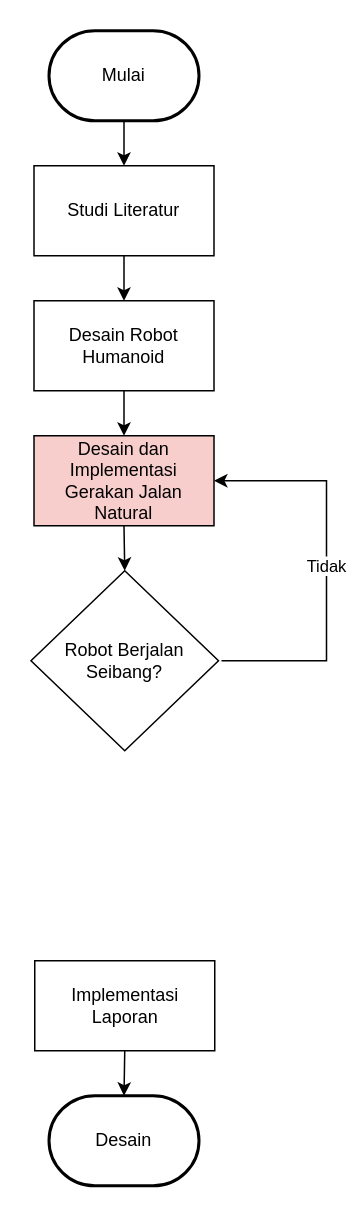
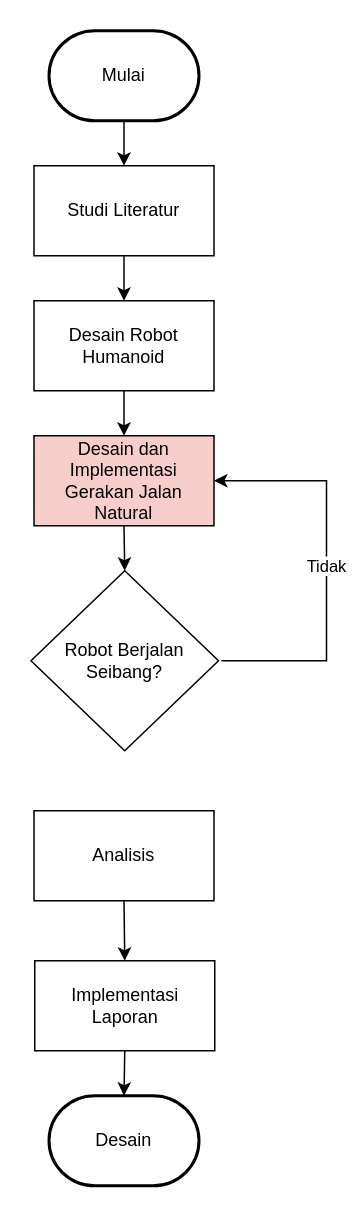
none -> (124, 856)
none -> (124, 926)
